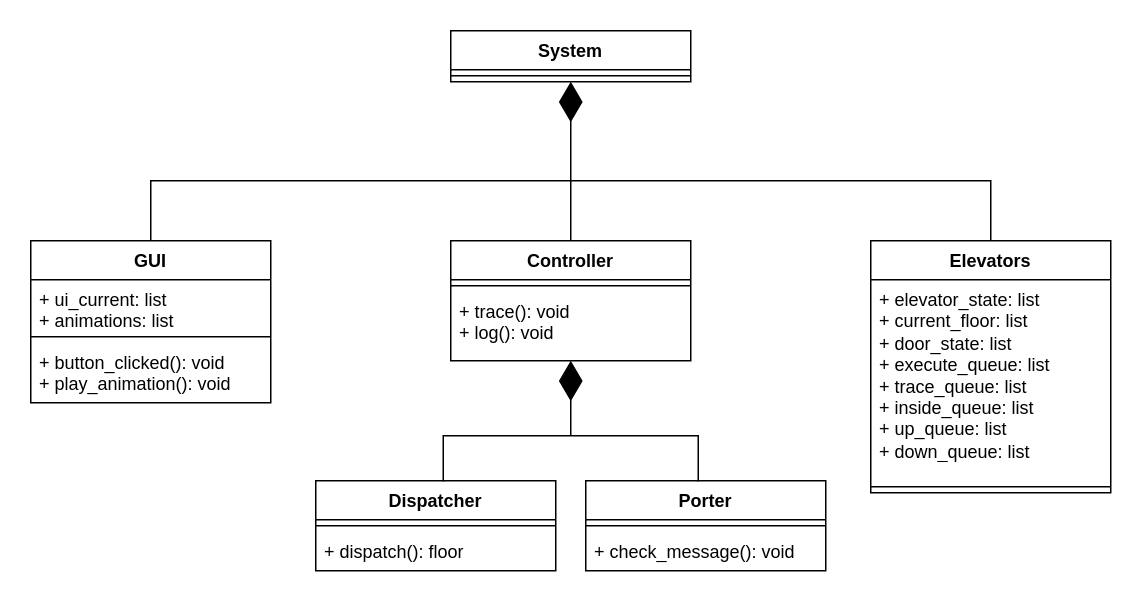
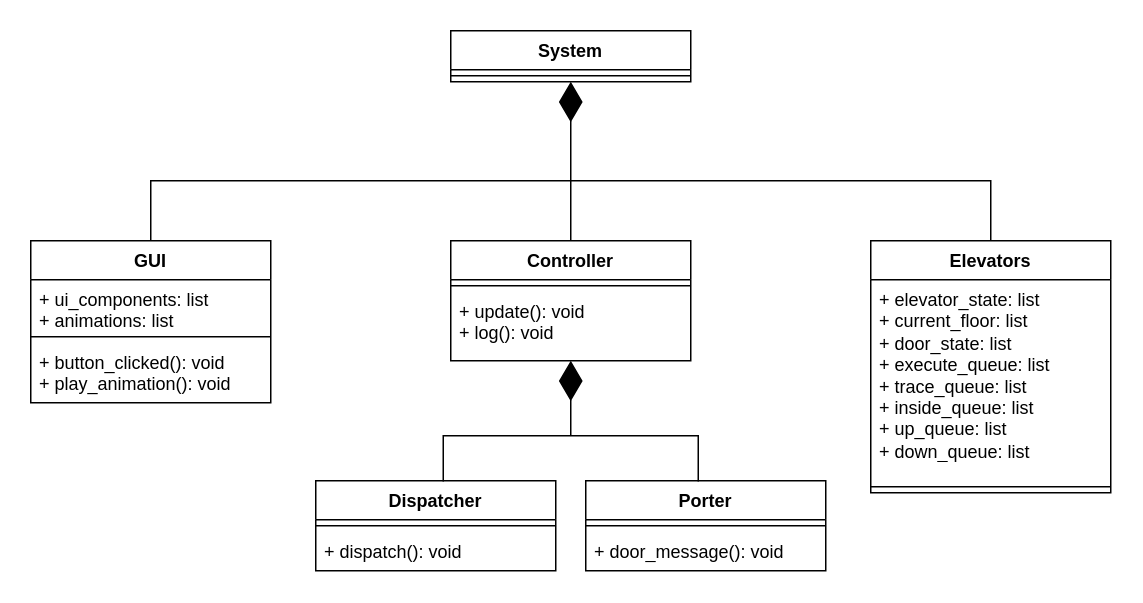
(116, 312) -> (132, 312)
(526, 324) -> (531, 324)
(409, 553) -> (404, 553)
(701, 553) -> (696, 553)
